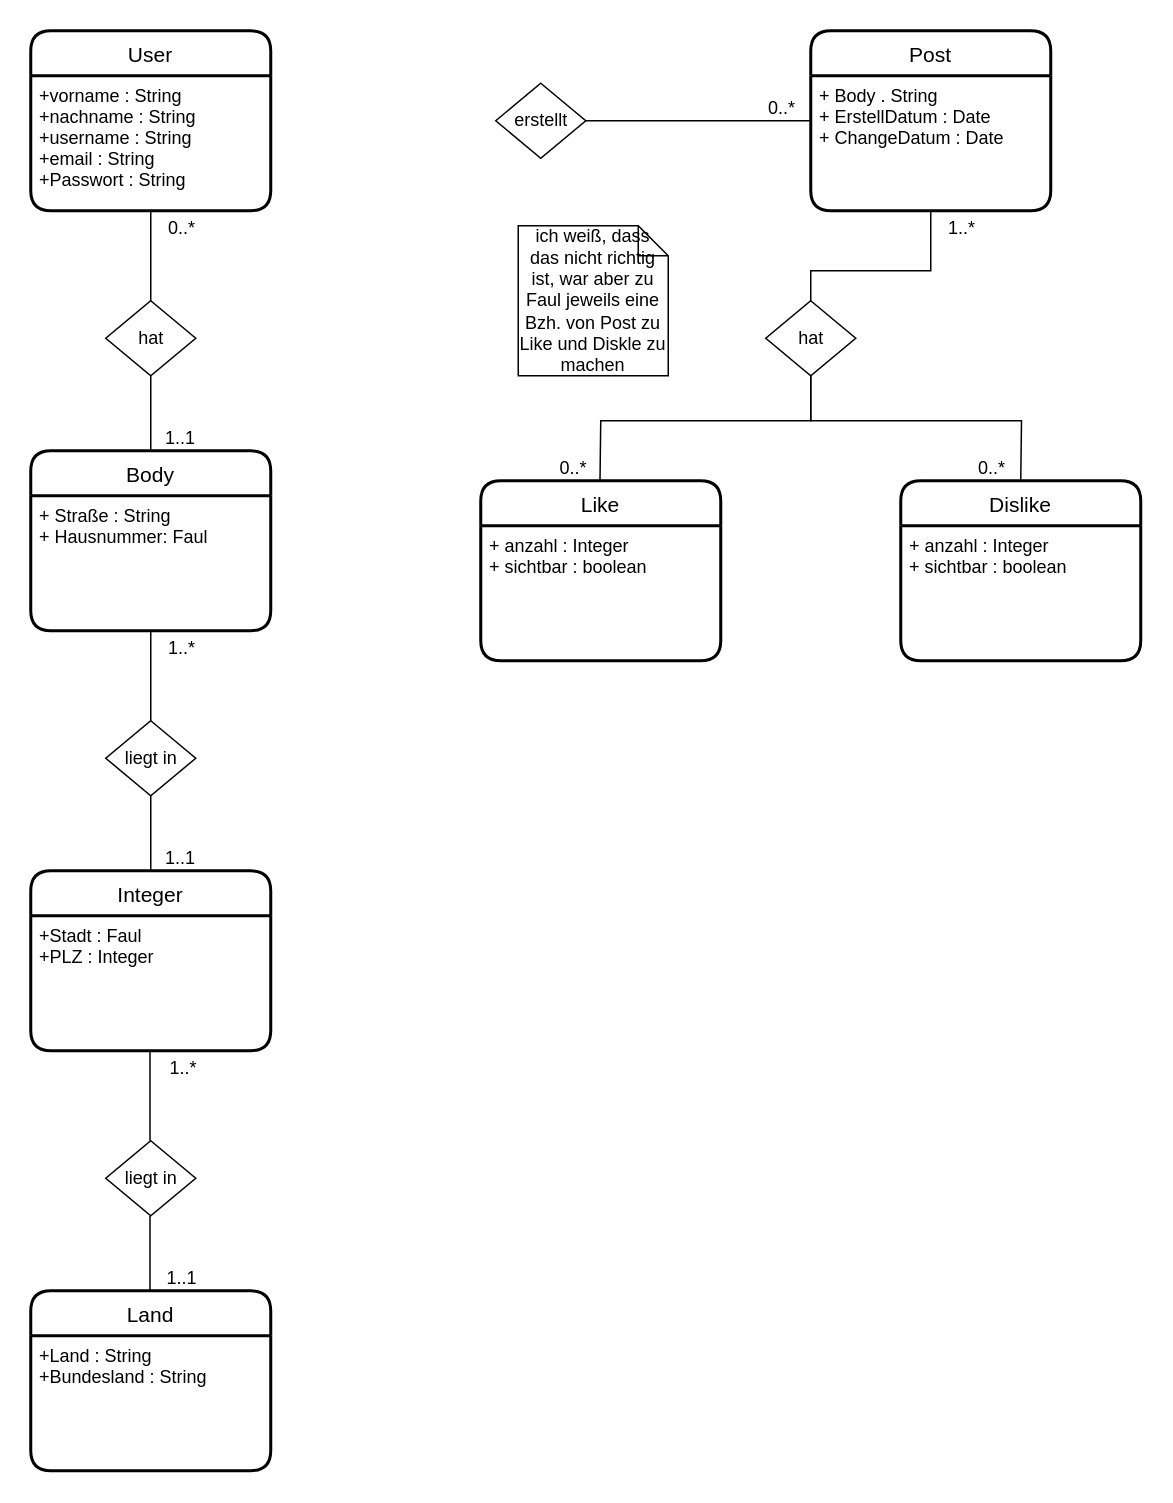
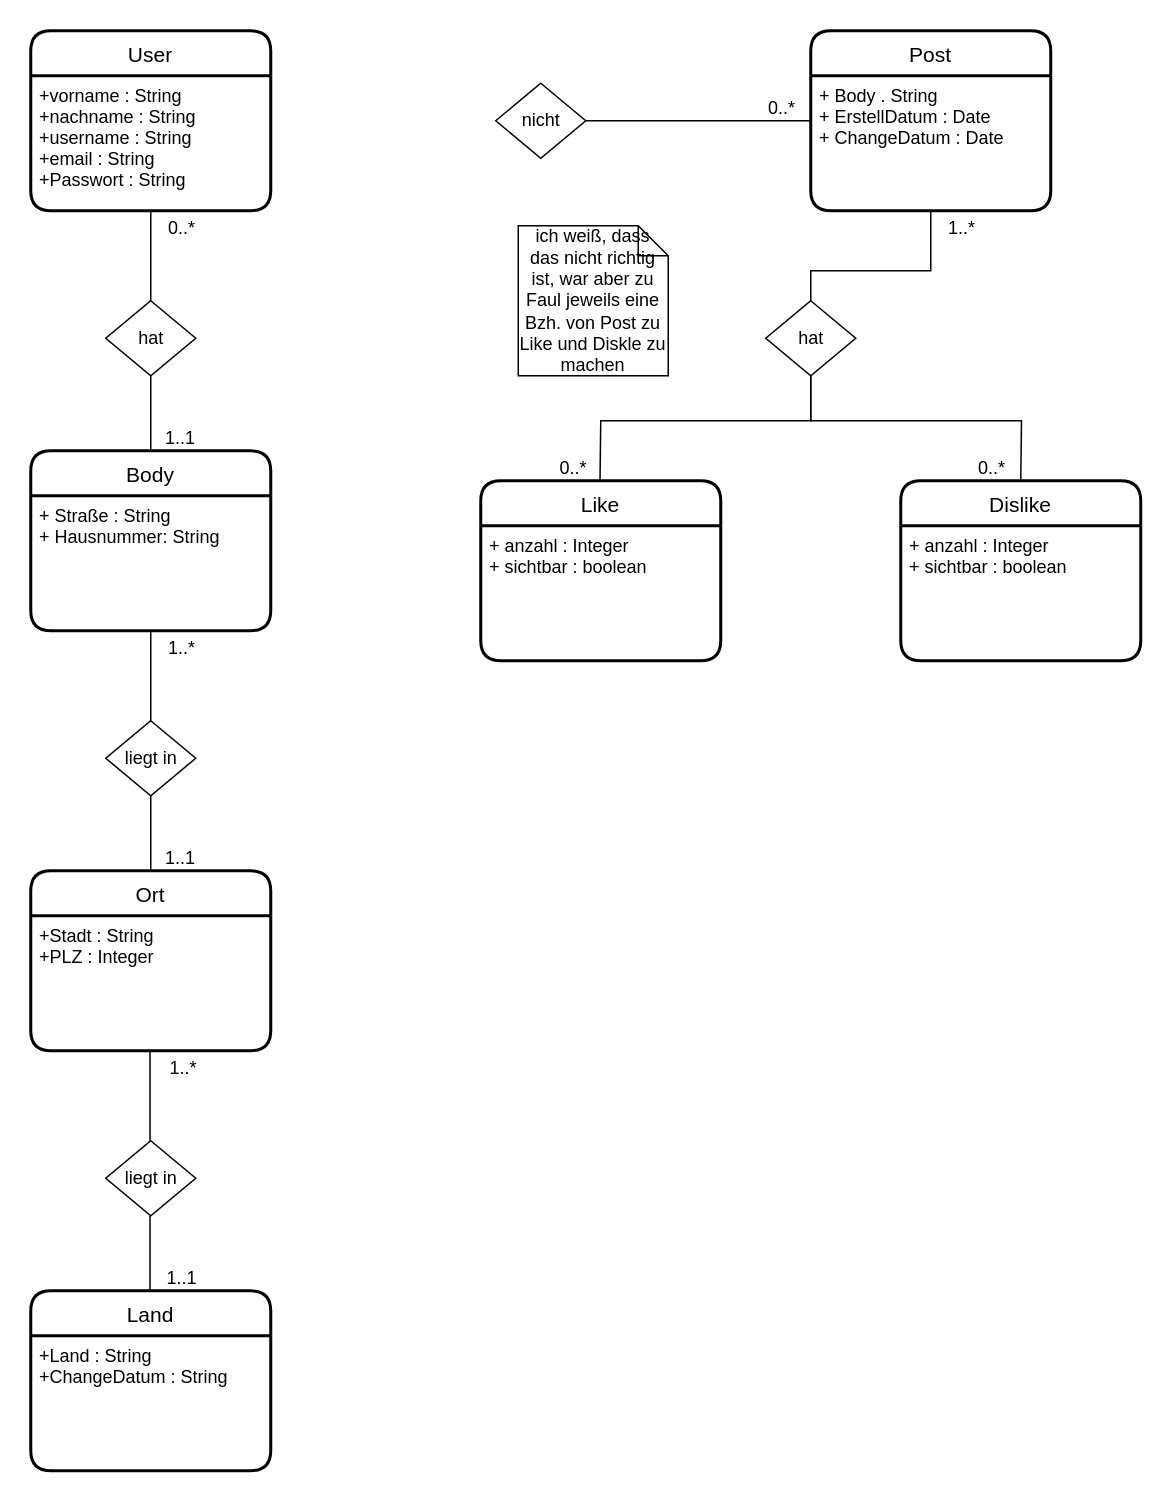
(542, 121) -> (542, 121)
(113, 516) -> (113, 516)
(150, 895) -> (150, 895)
(95, 936) -> (105, 936)
(100, 1356) -> (100, 1356)
